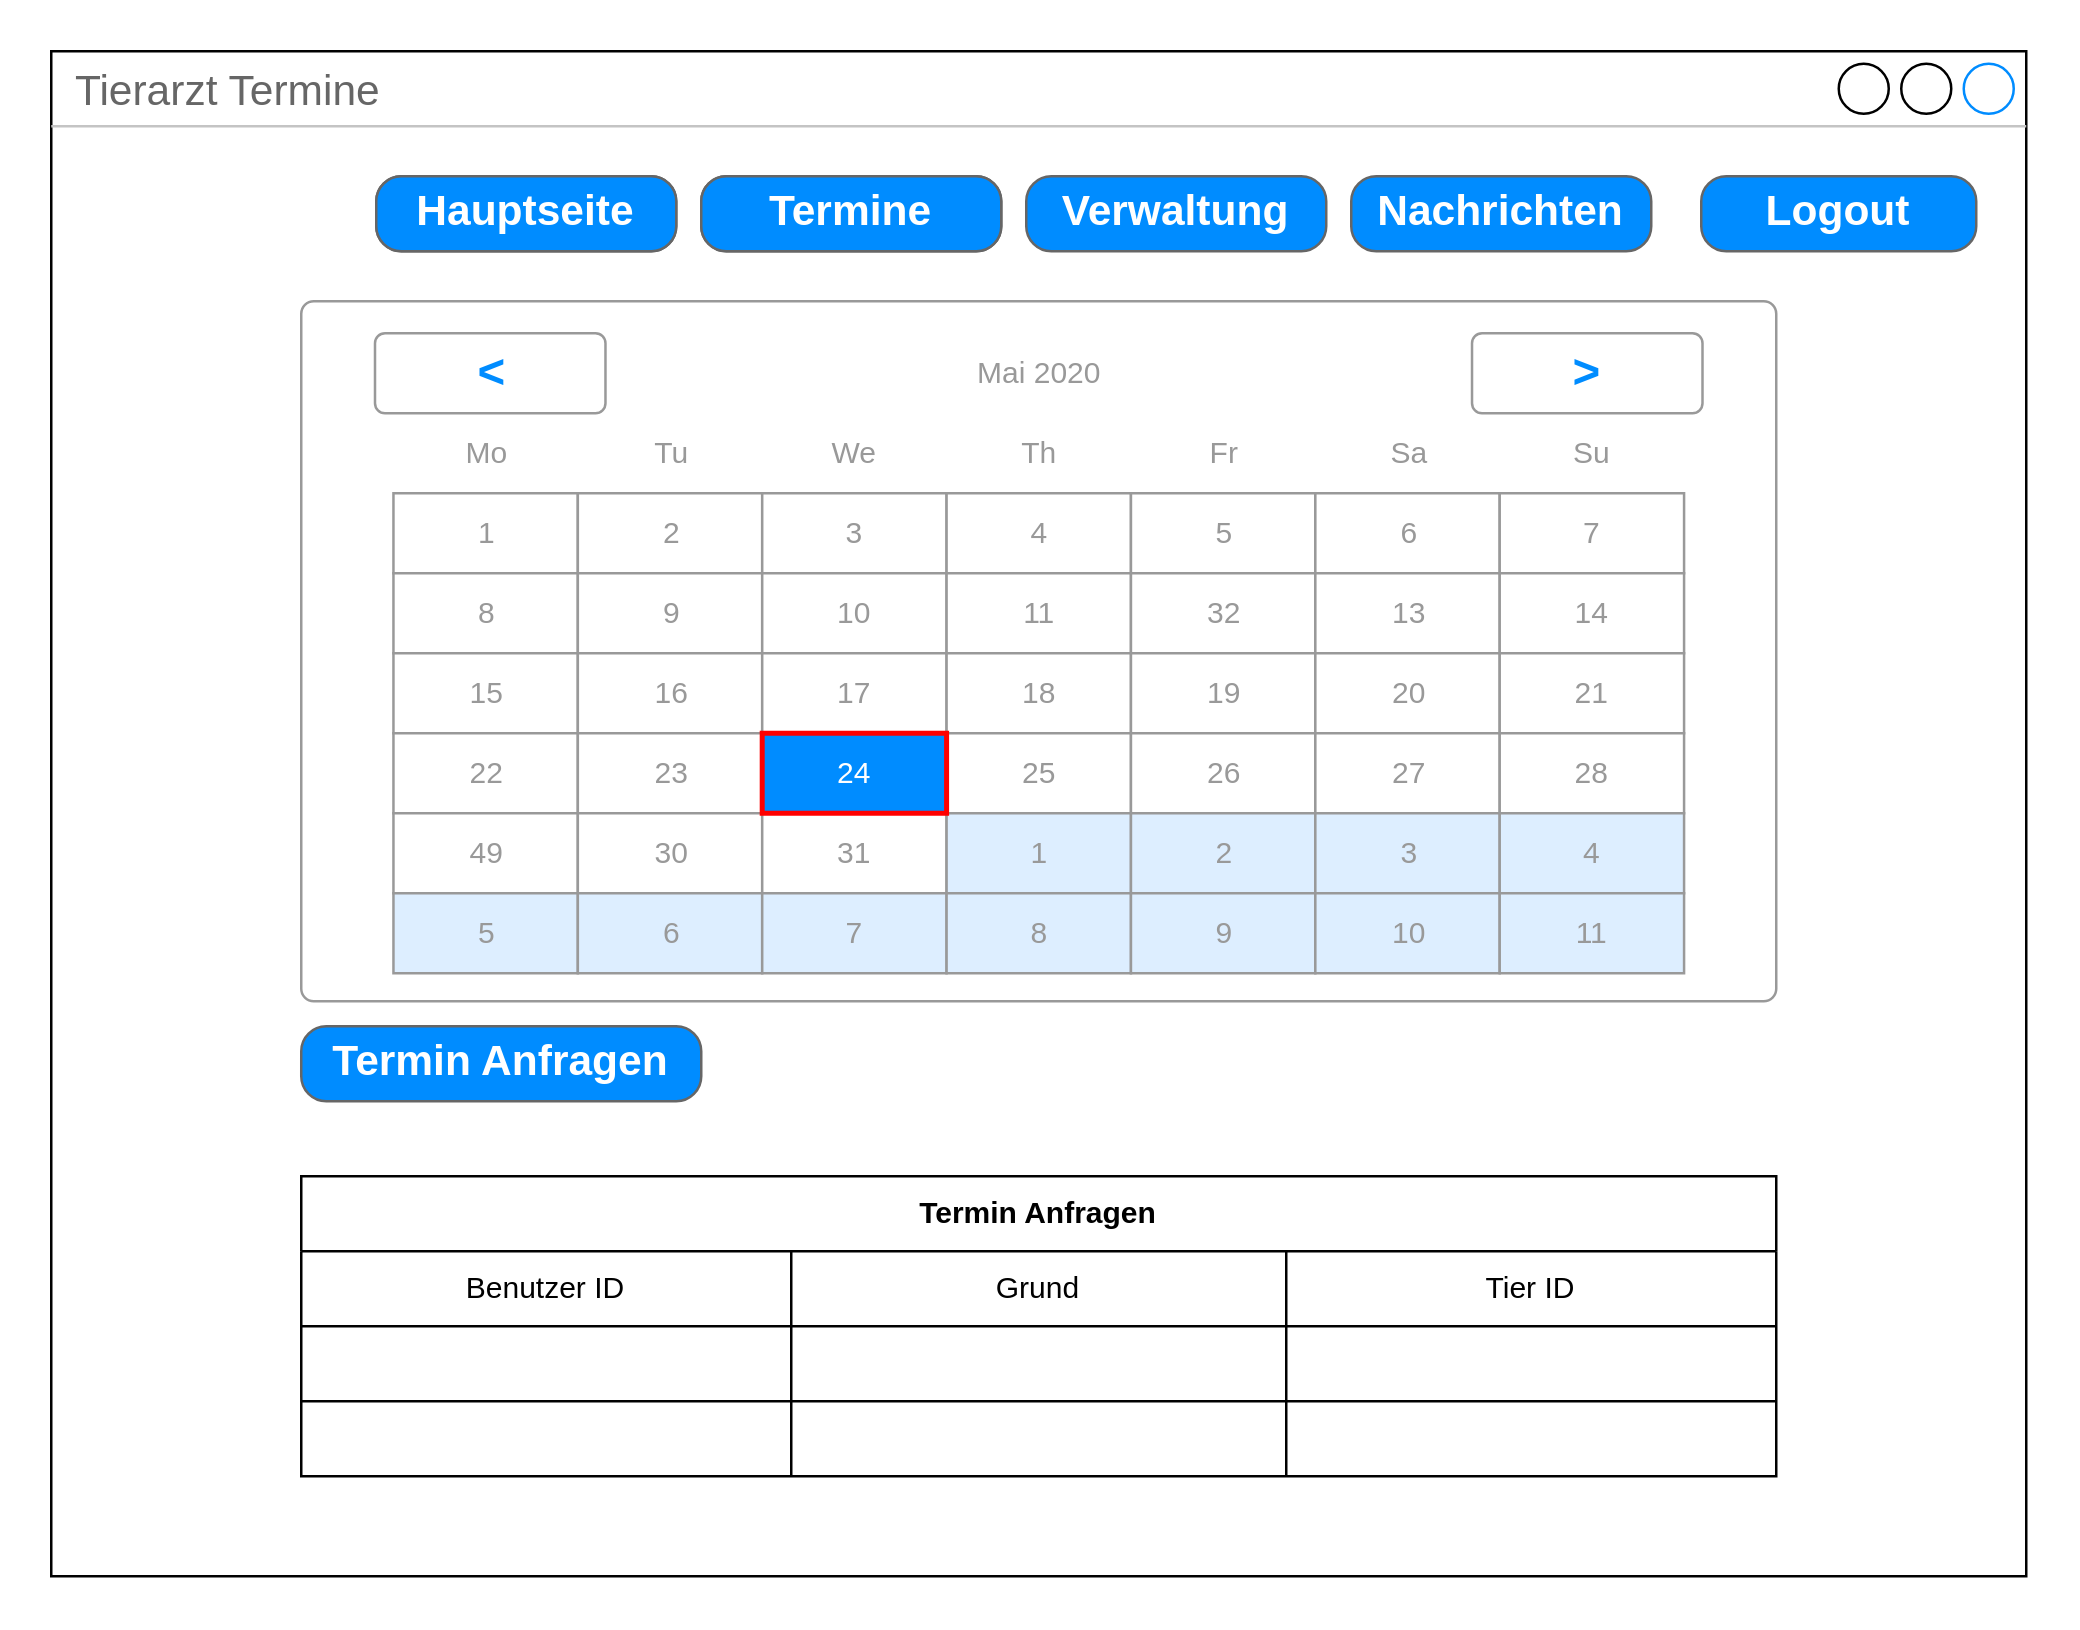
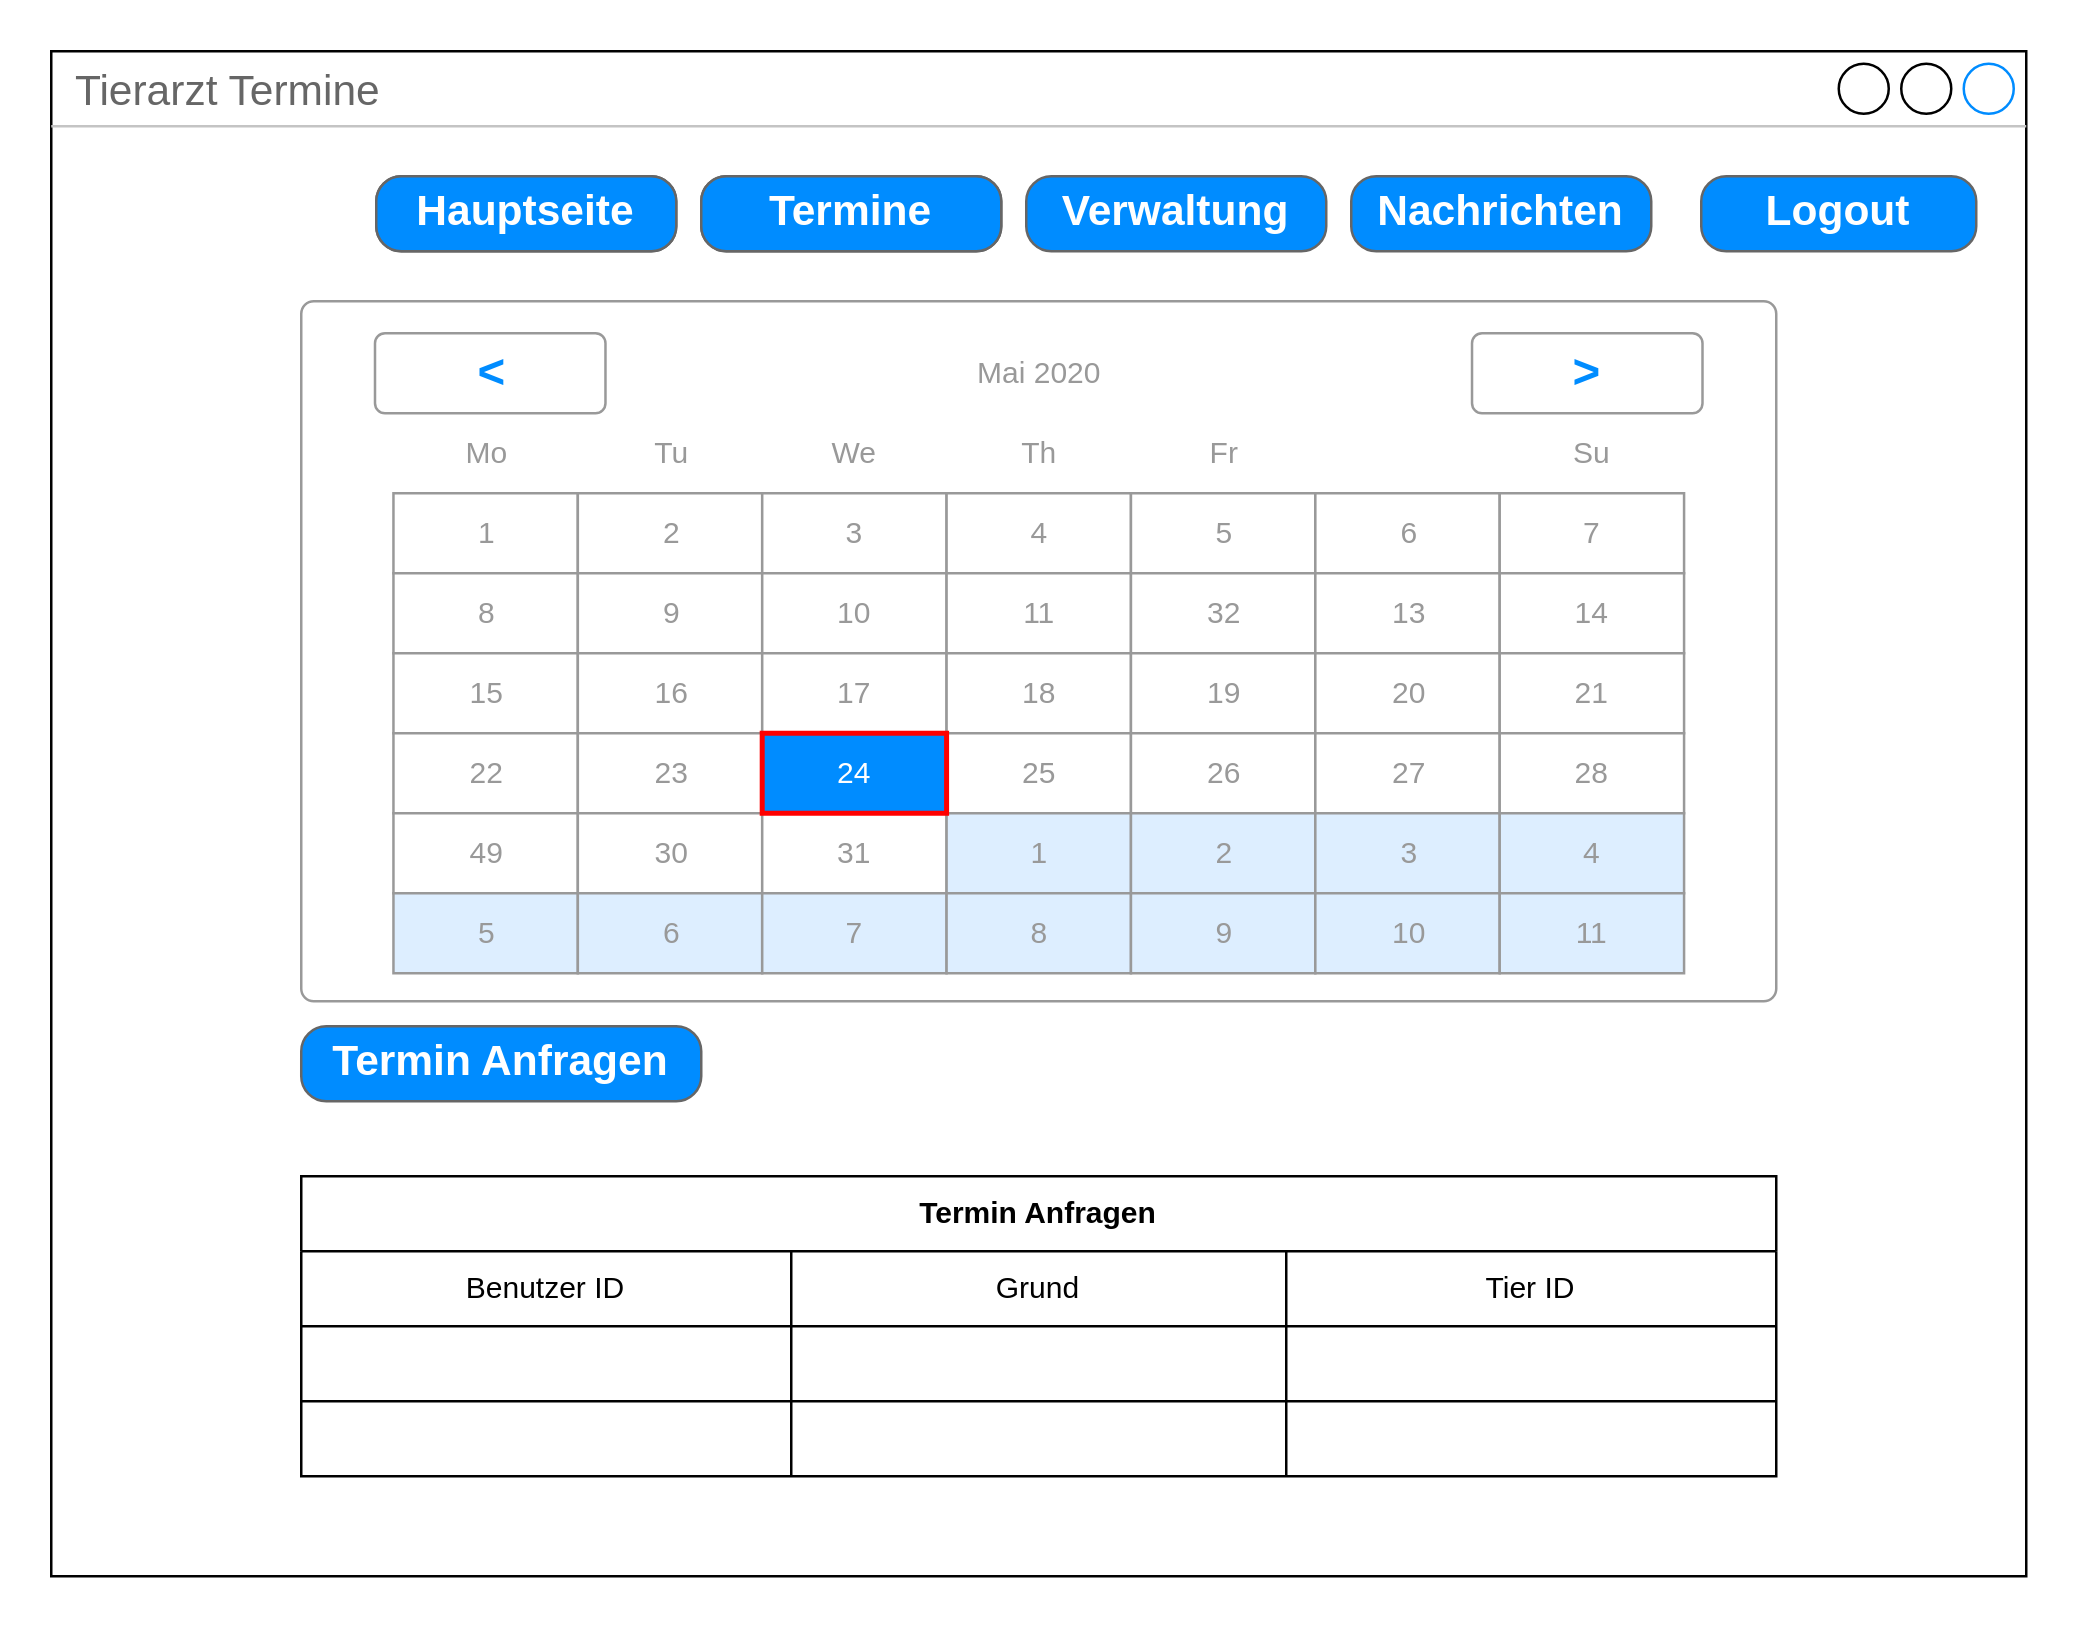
(1408, 453) -> none
